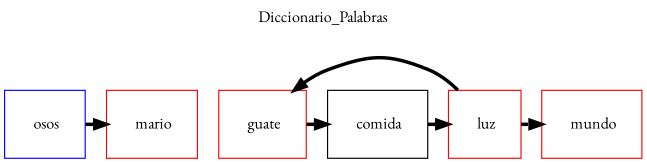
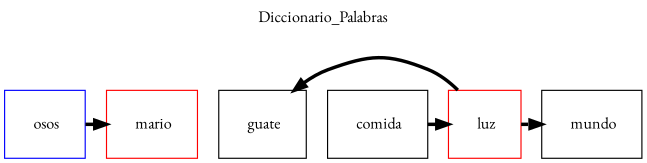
(263, 124) -> (263, 124)
(311, 124) -> none
(592, 124) -> (592, 124)
